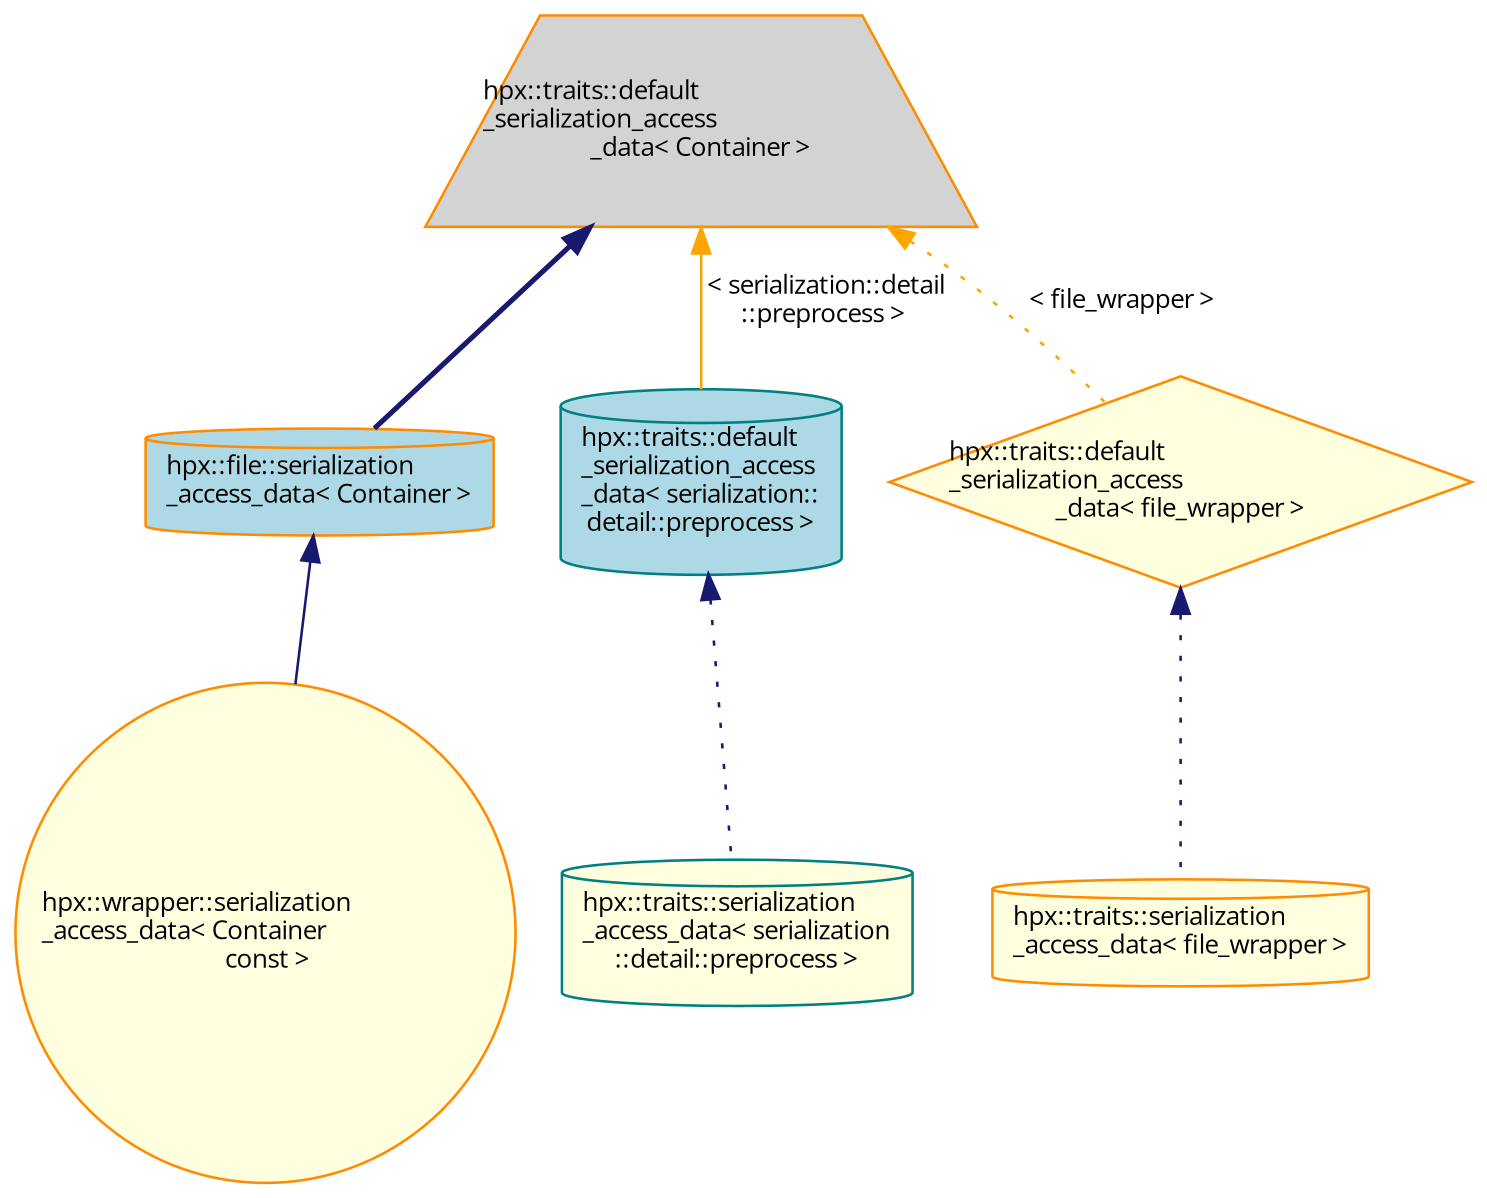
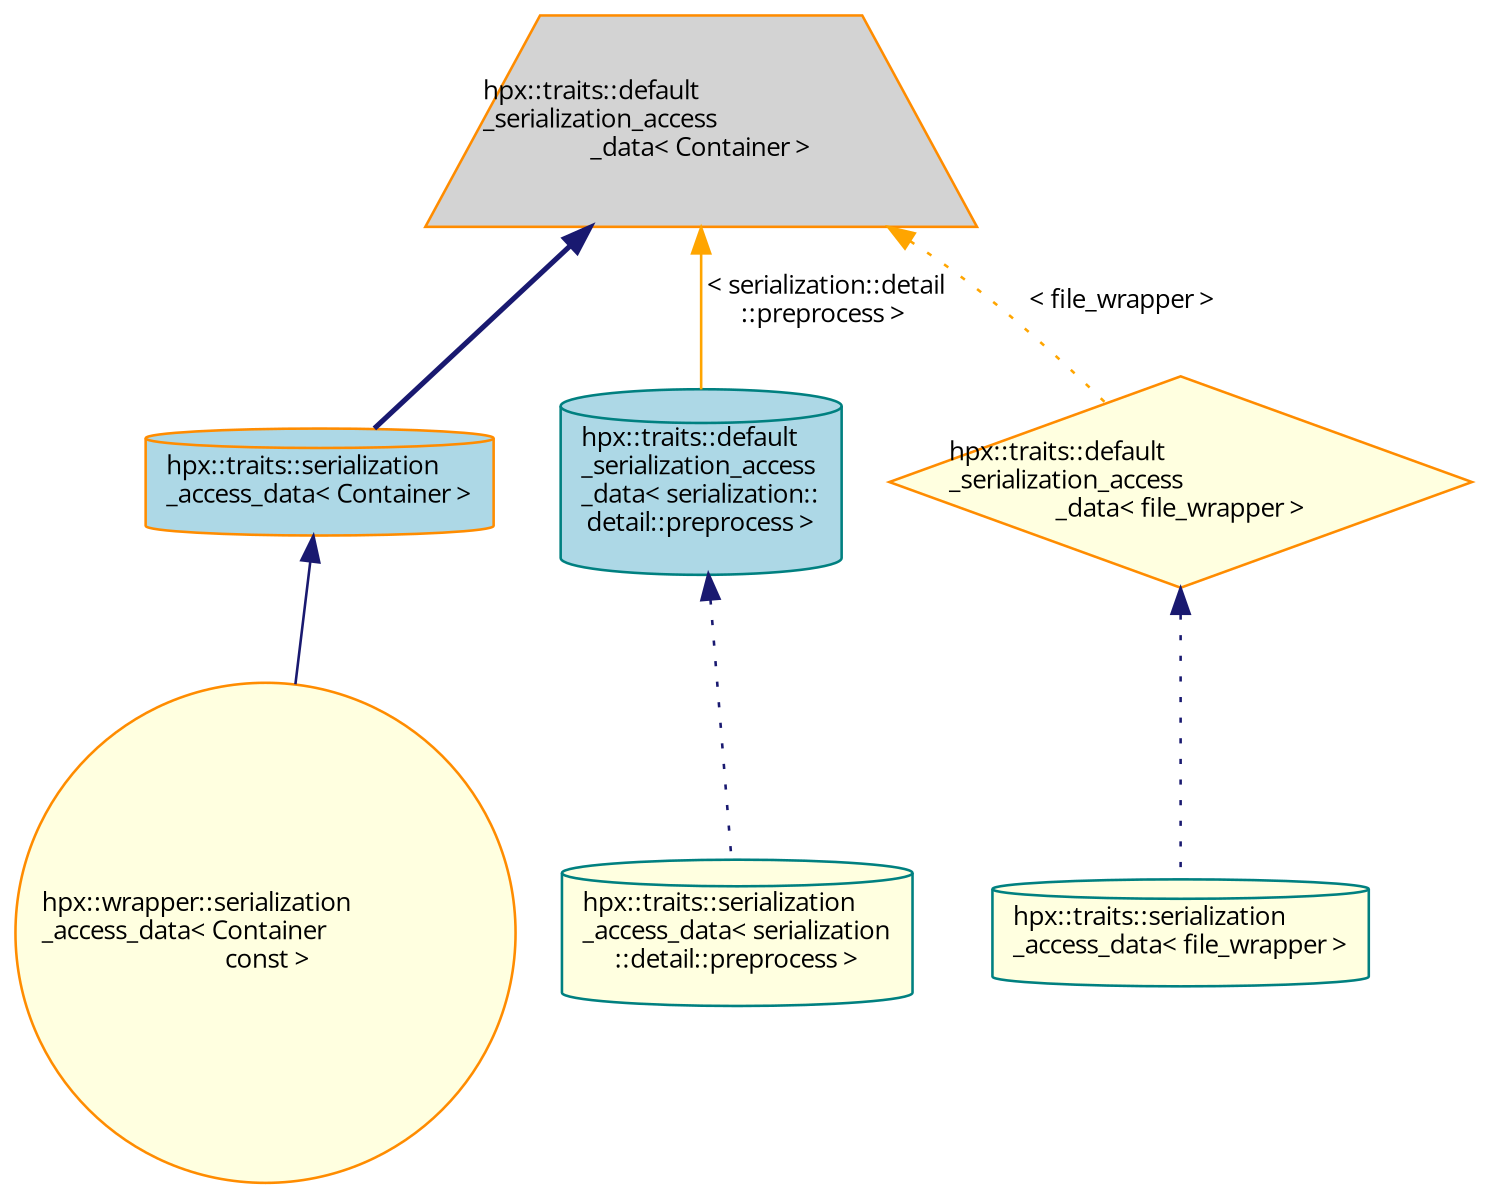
(320, 482) -> (320, 482)
(1181, 933) -> (1181, 933)
